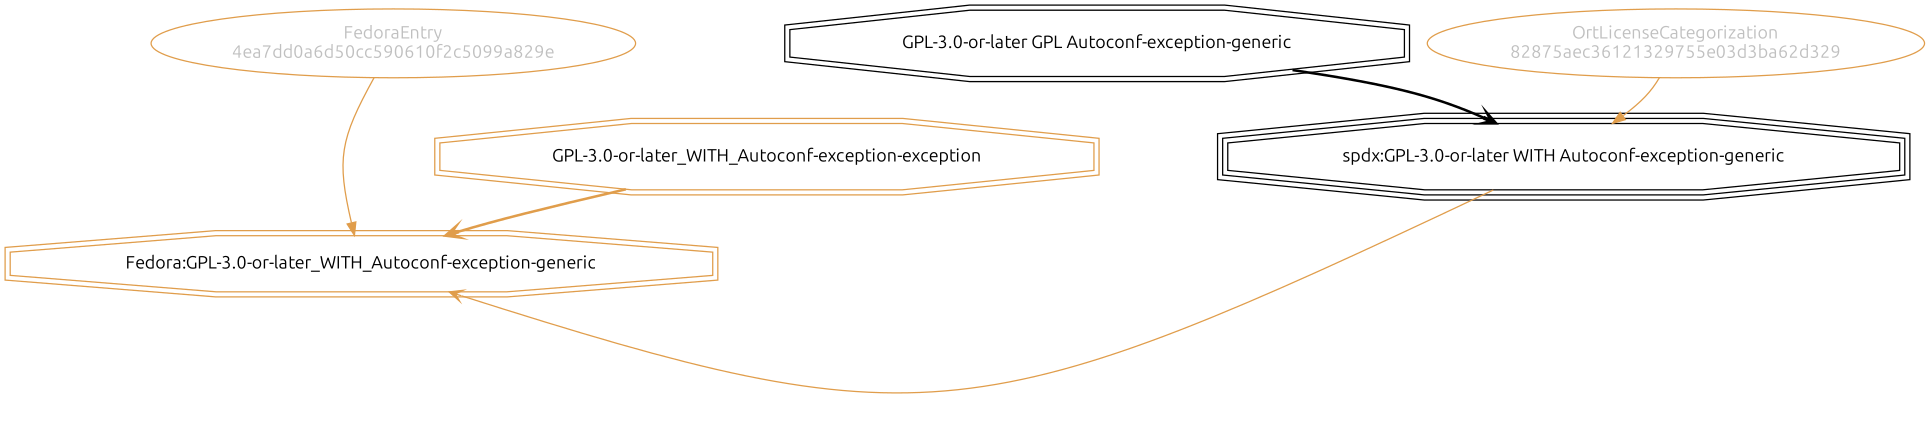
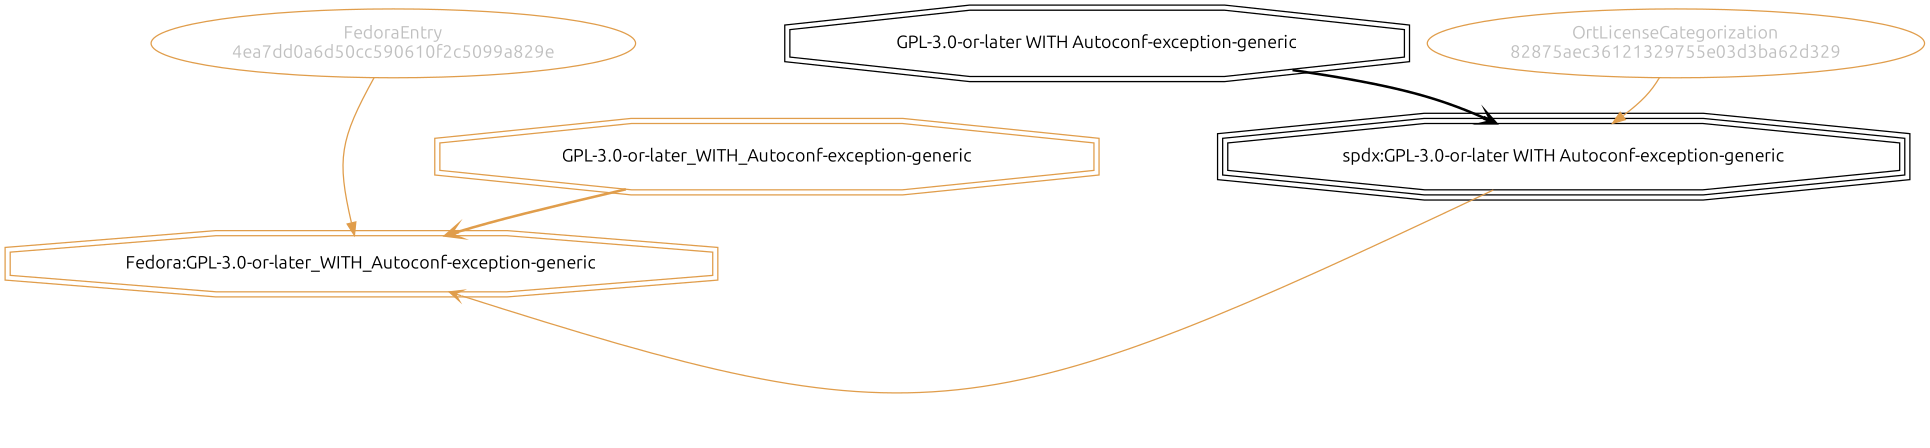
(1097, 43) -> (1097, 43)
(767, 157) -> (767, 157)
